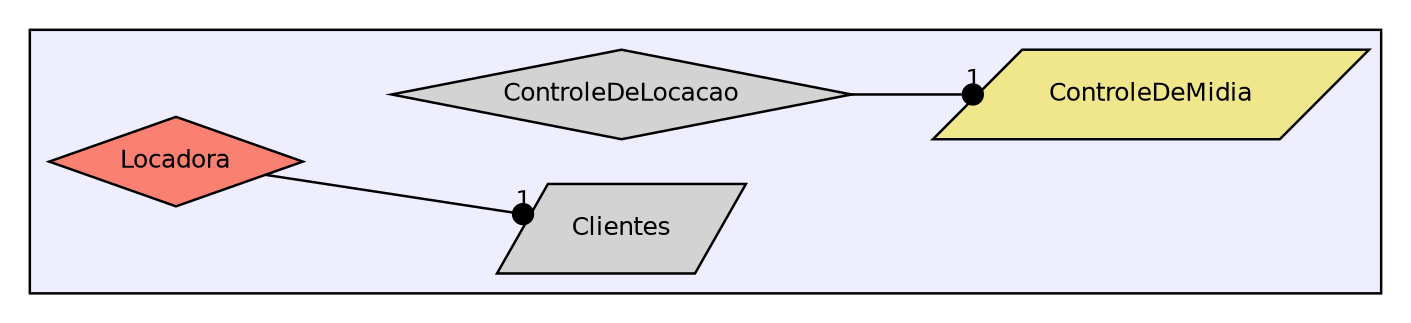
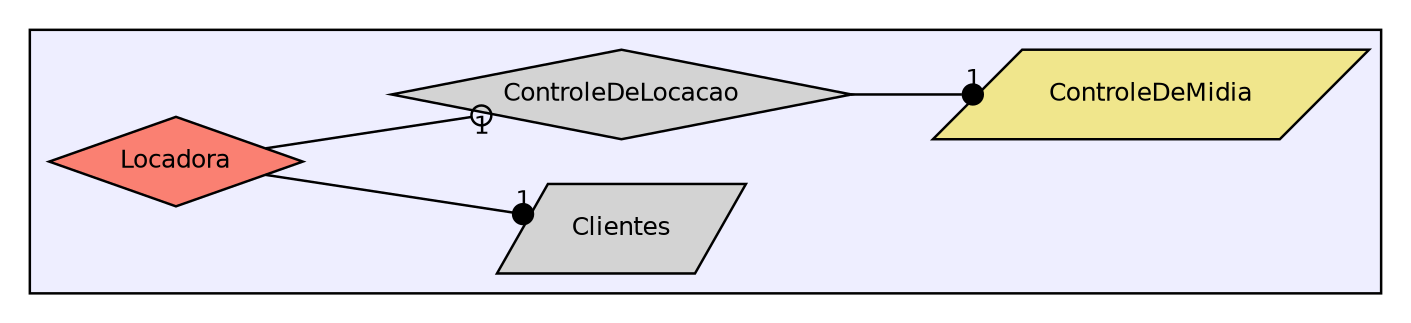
none -> (368, 133)
